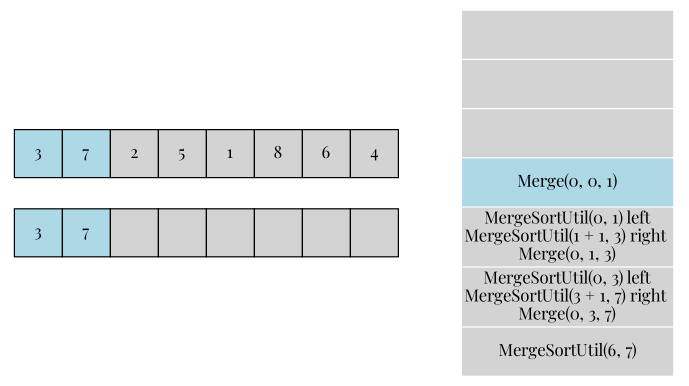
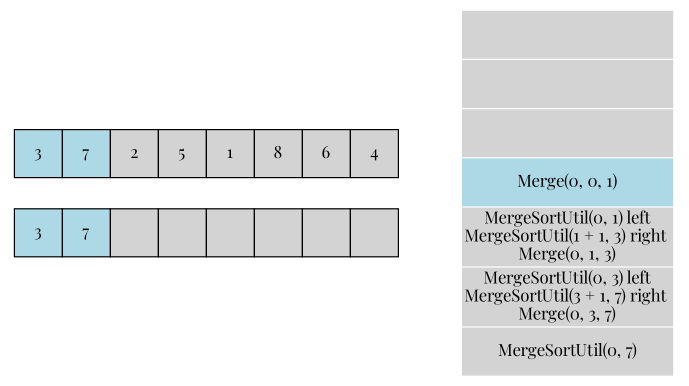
(568, 351) -> (568, 351)
